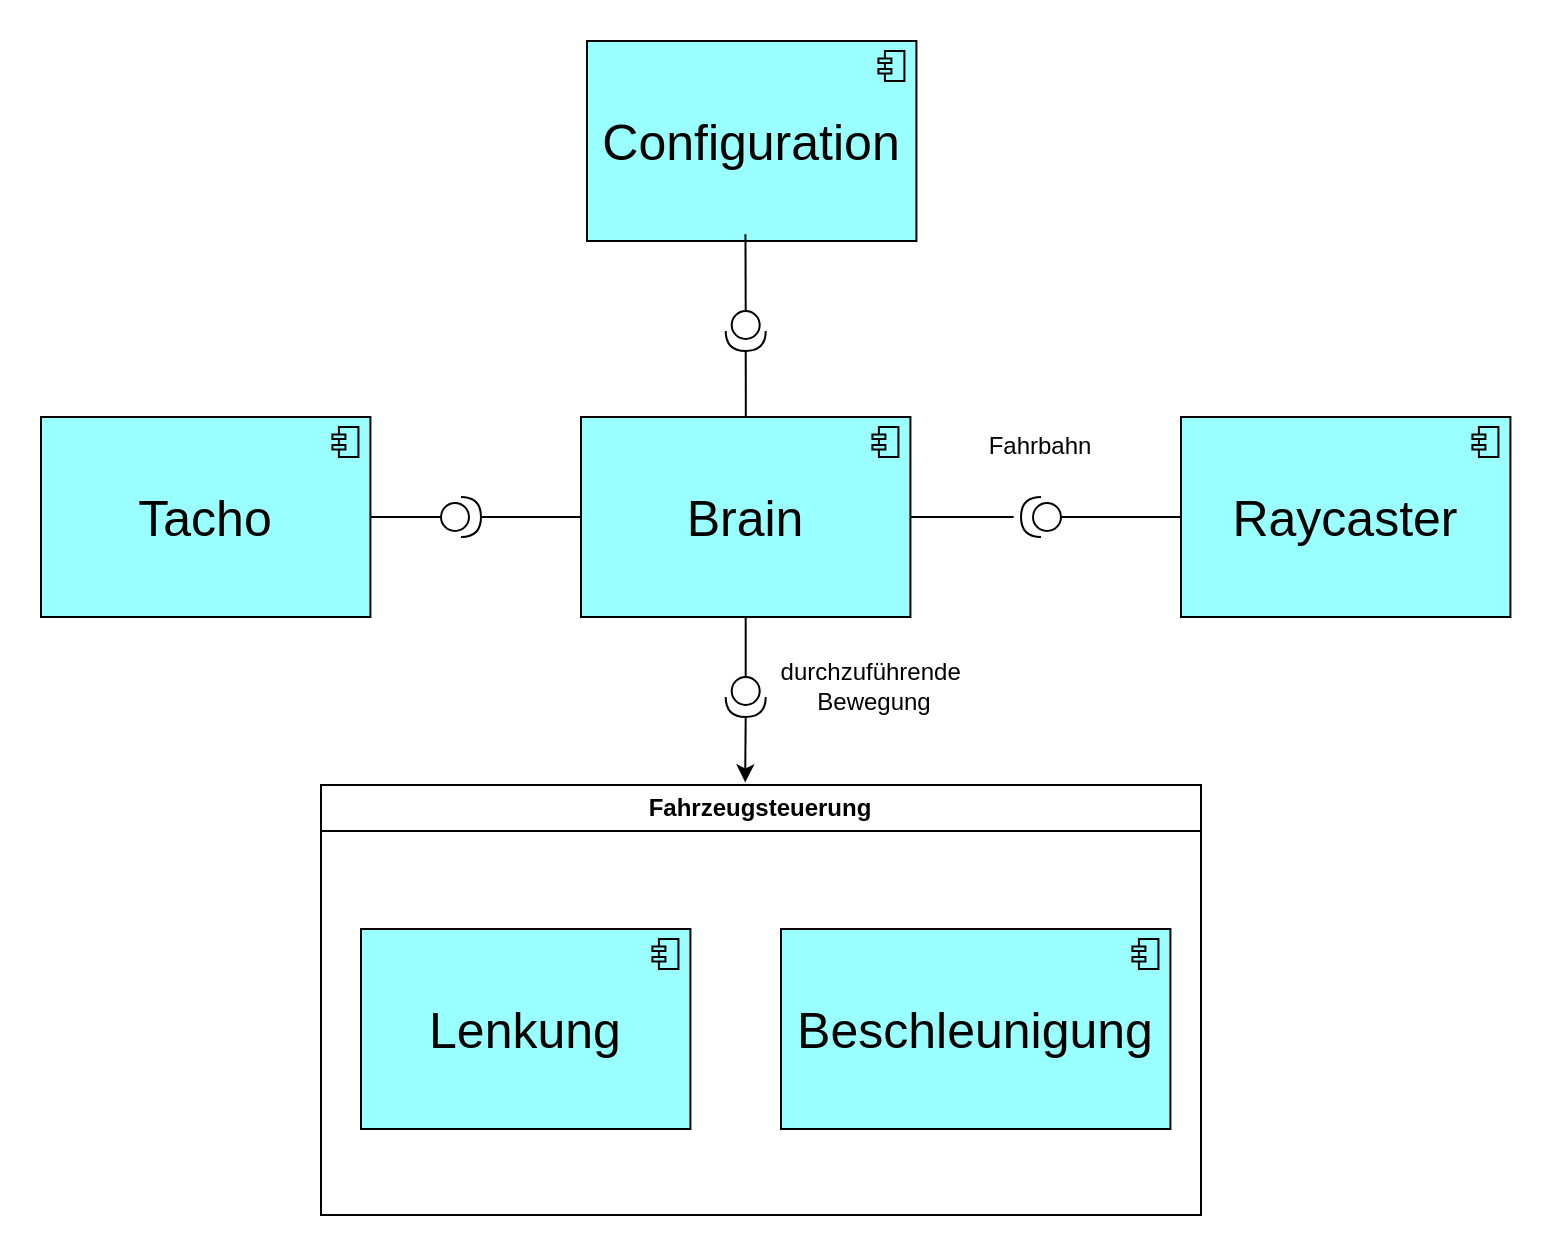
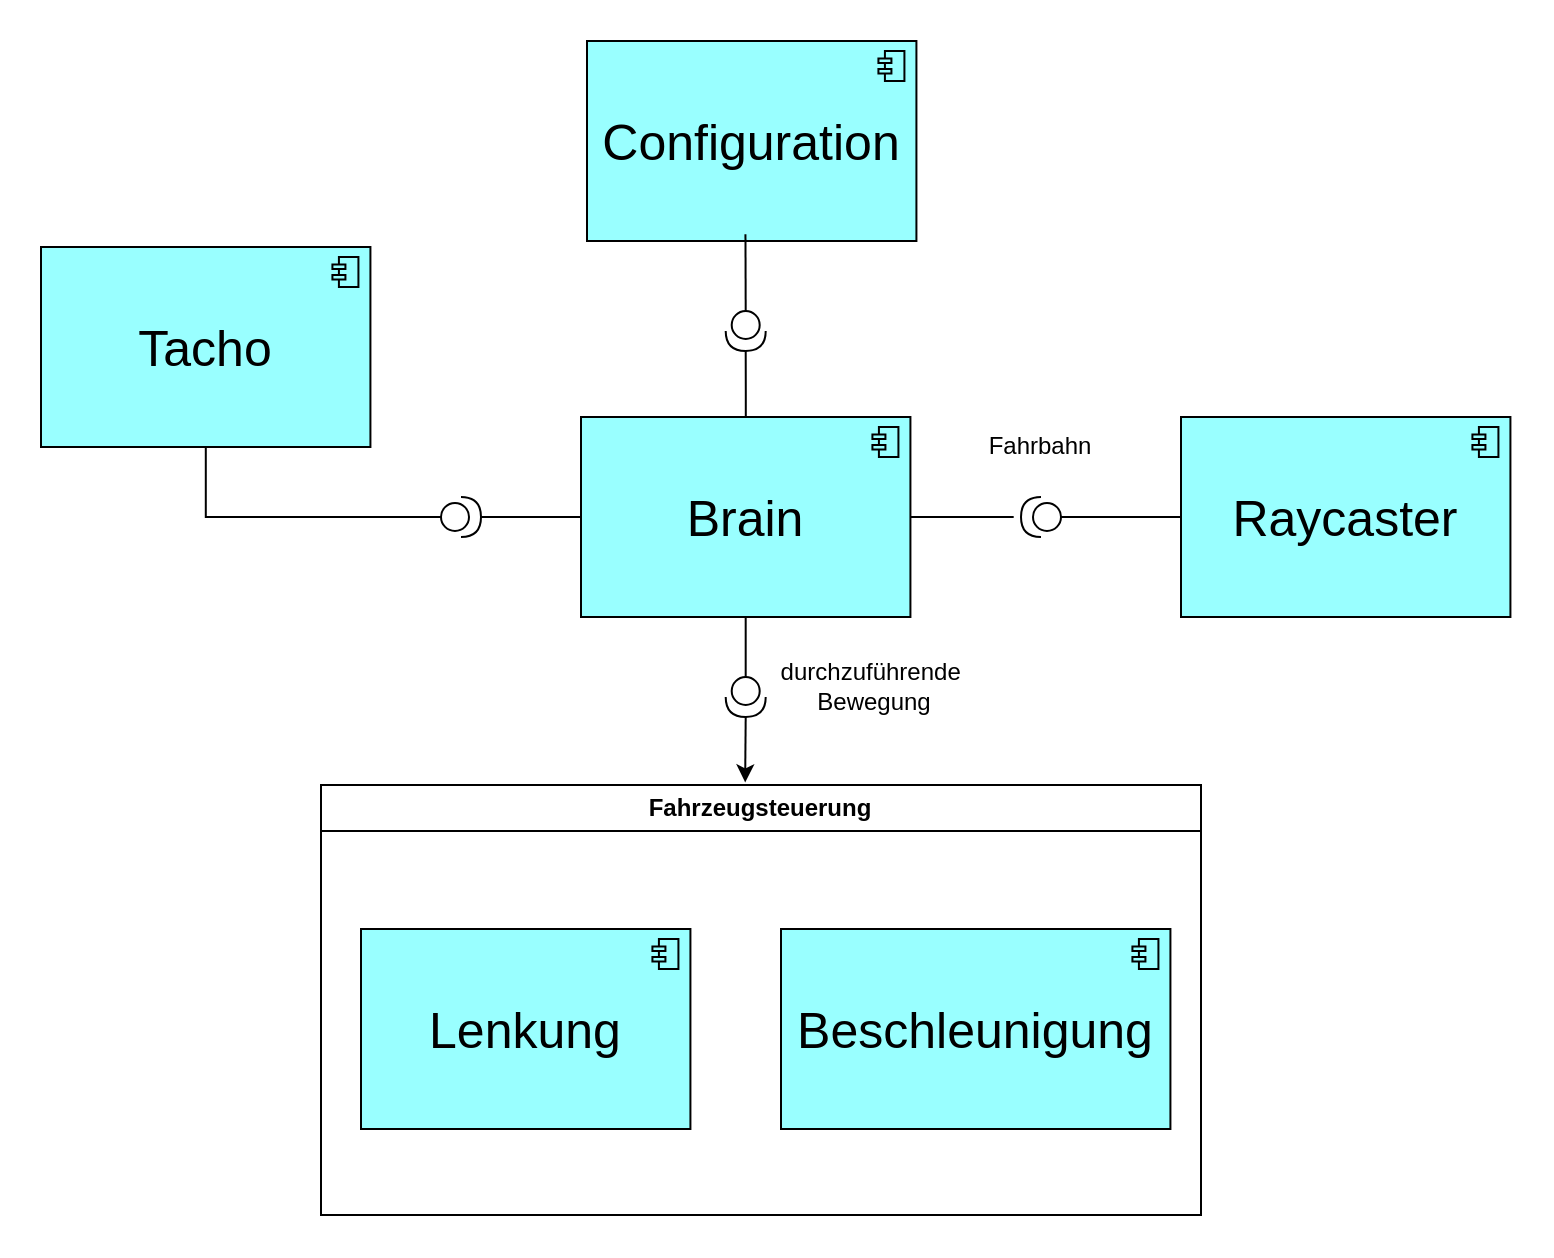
(206, 517) -> (206, 347)
